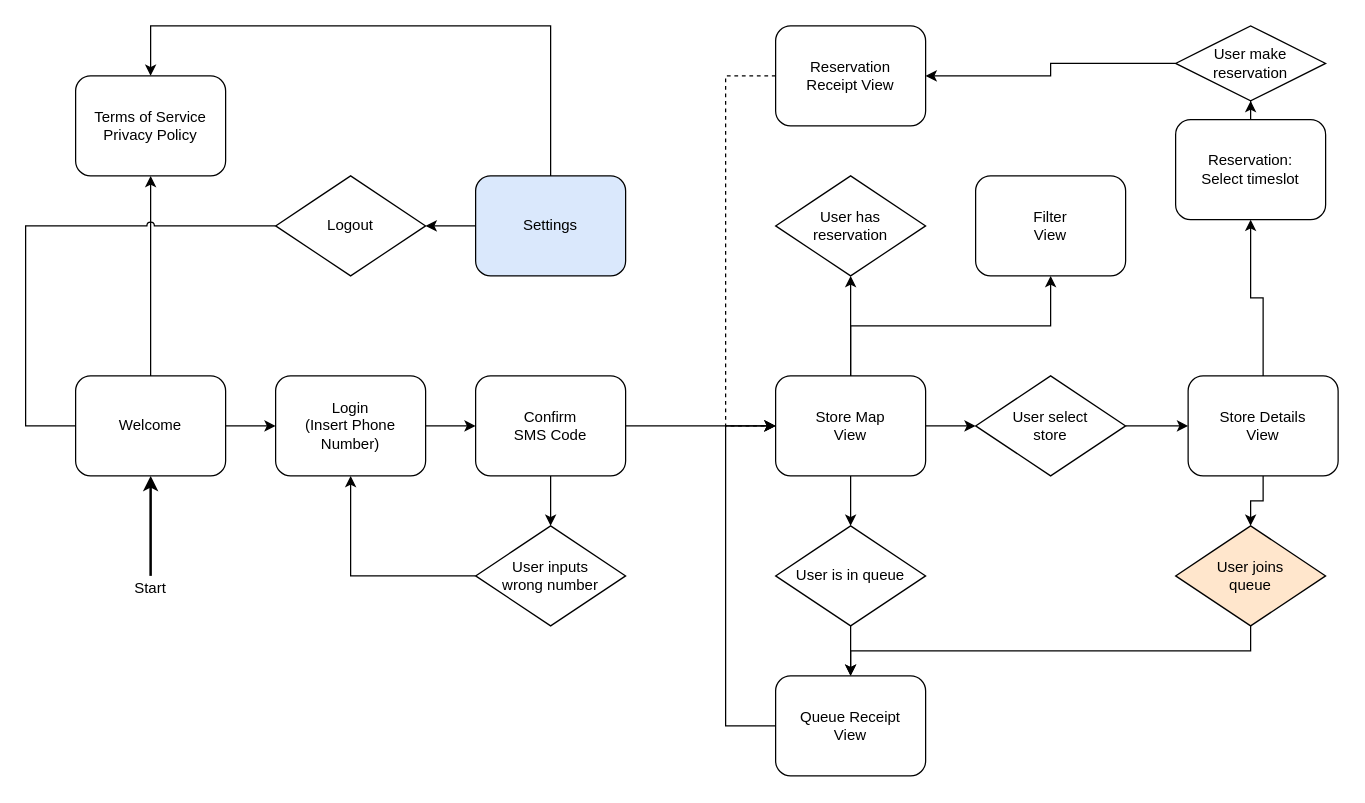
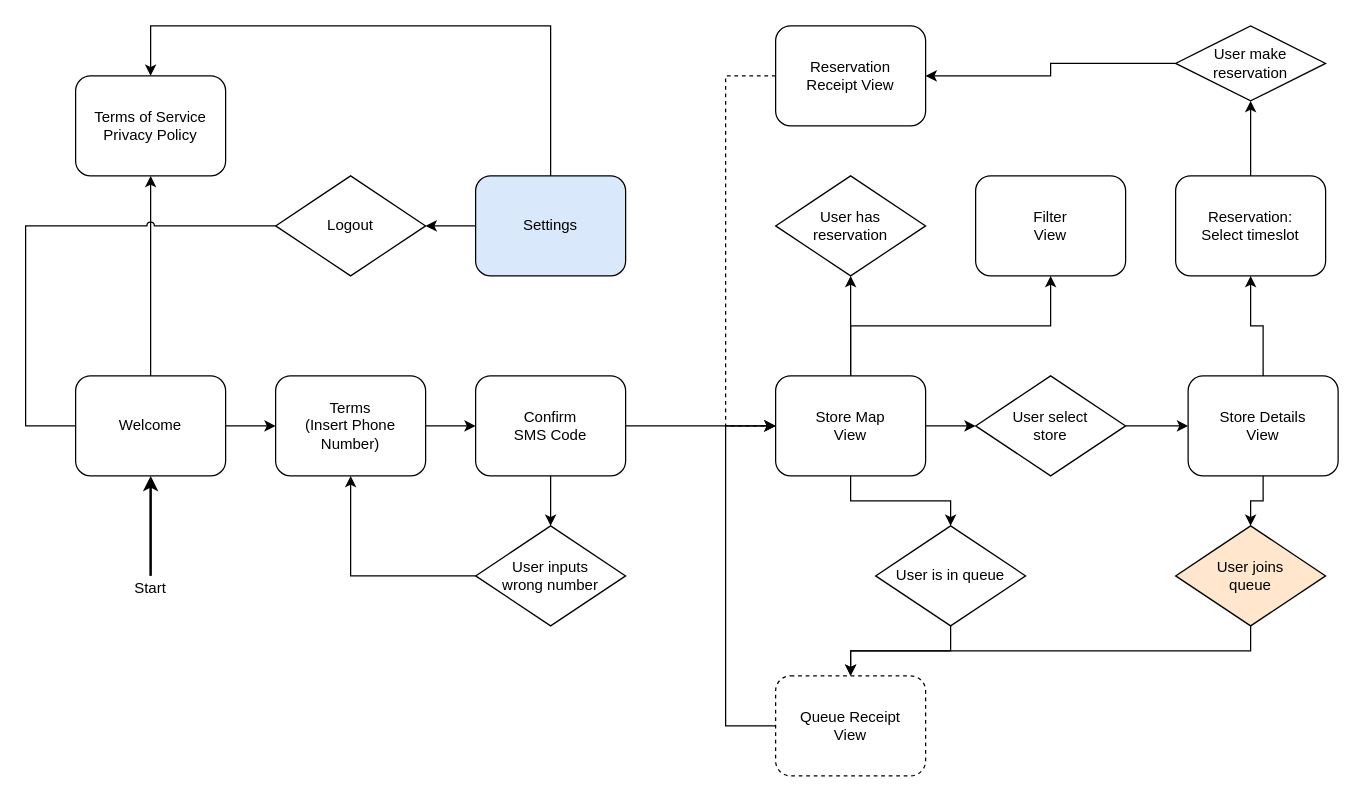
(1251, 169) -> (1251, 226)
(351, 426) -> (351, 426)
(851, 576) -> (951, 576)
(851, 726) -> (851, 726)
